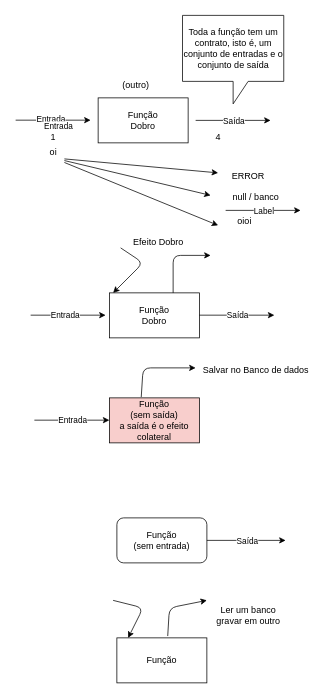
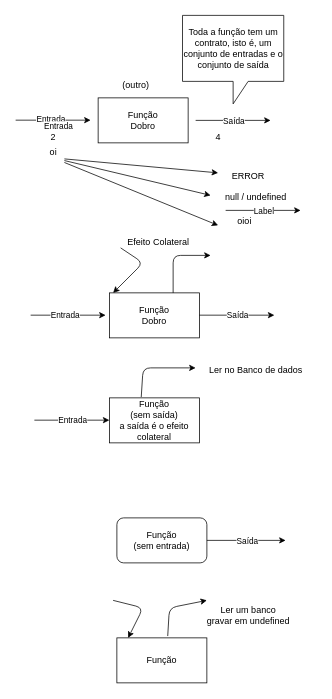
(53, 138) -> (53, 138)
(256, 203) -> (256, 203)
(158, 248) -> (158, 248)
(256, 375) -> (256, 375)
(154, 420) -> (154, 420)
(248, 615) -> (248, 615)
